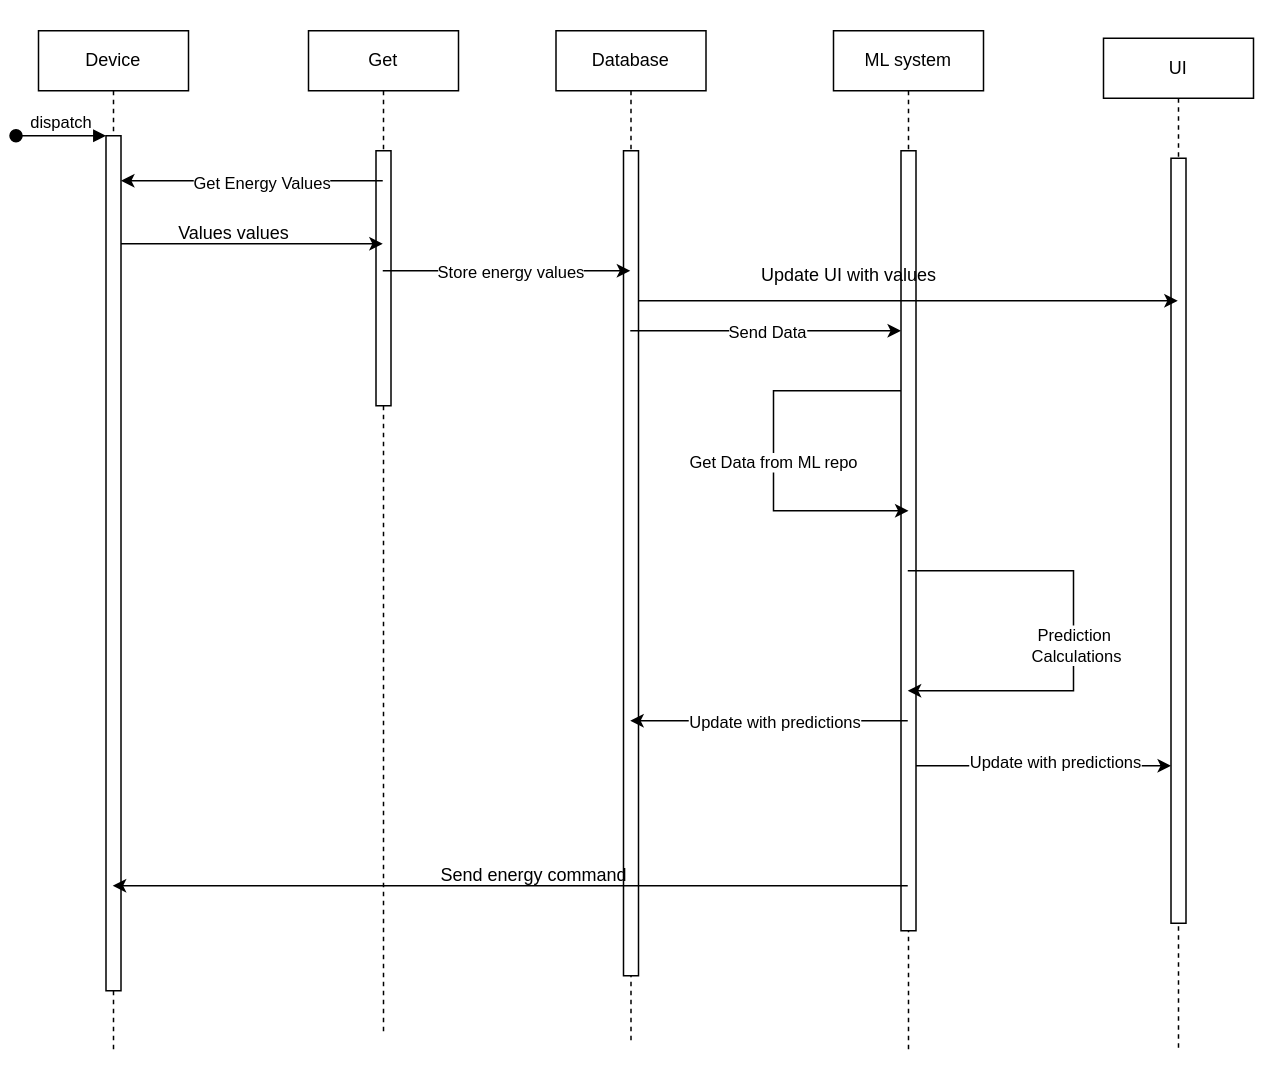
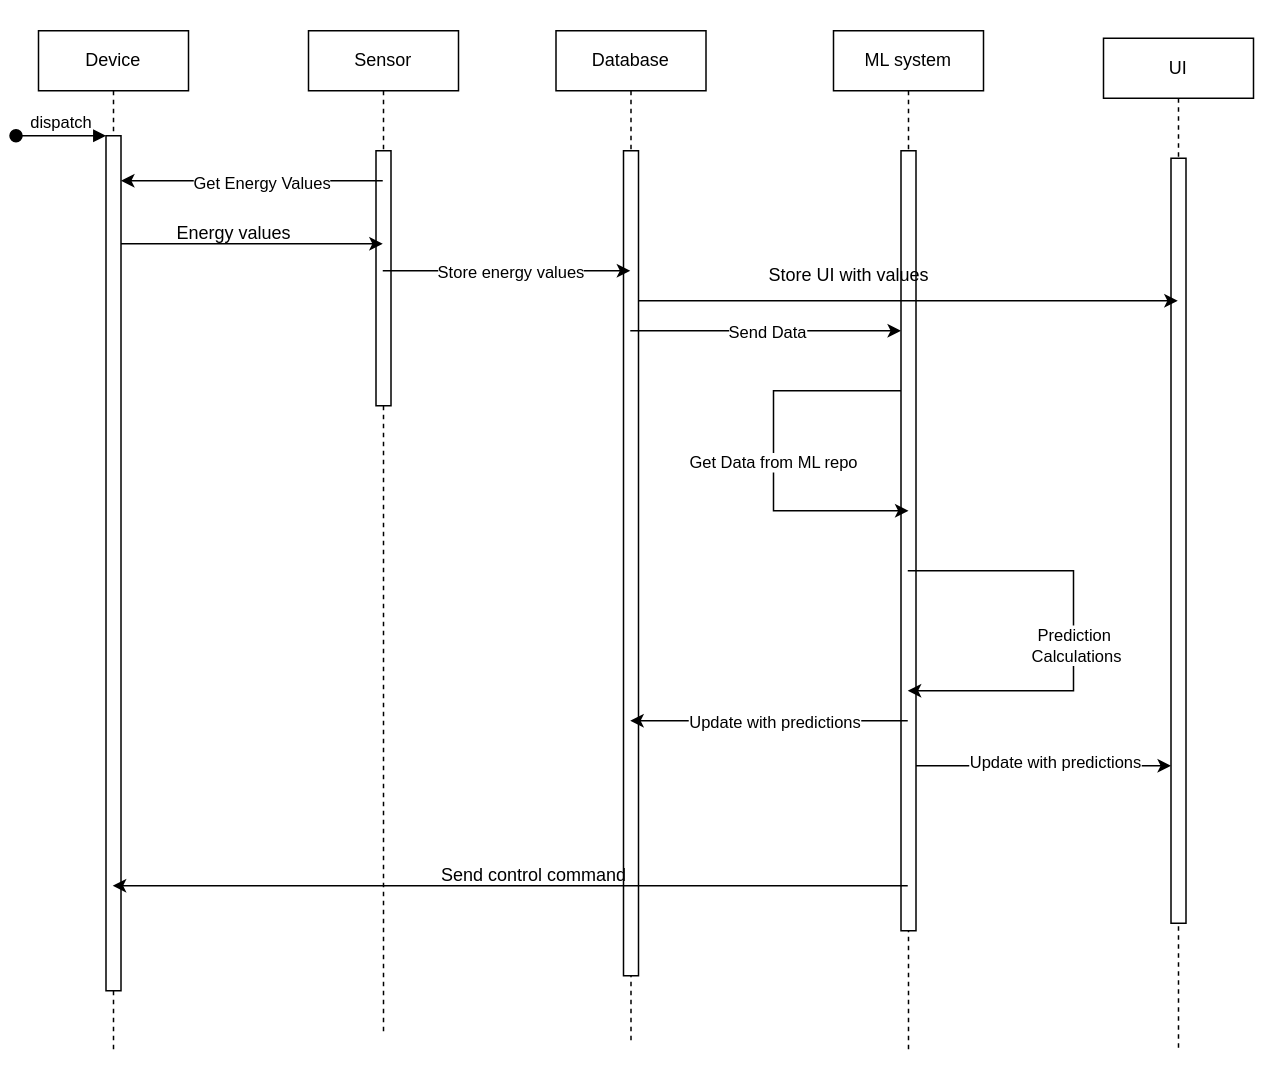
(383, 61) -> (383, 61)
(234, 233) -> (234, 233)
(849, 275) -> (849, 275)
(534, 875) -> (534, 875)
